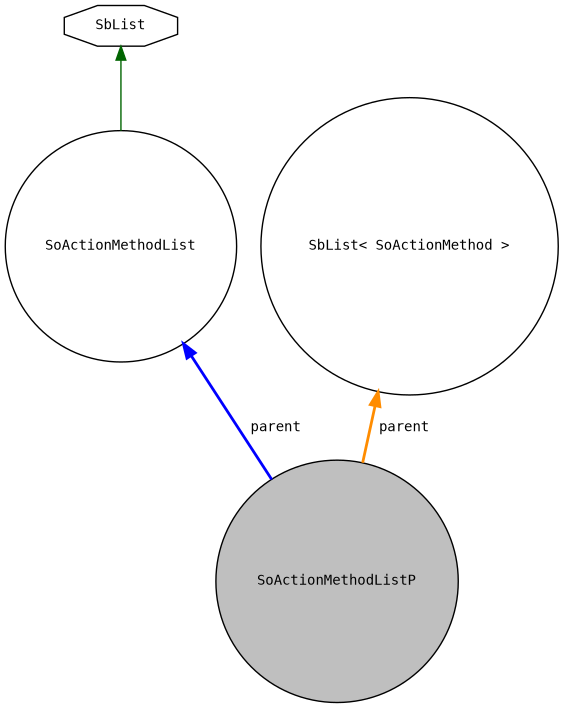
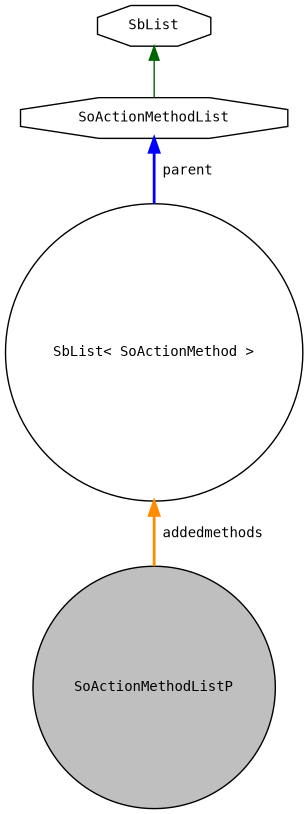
(121, 246) -> (154, 118)
(232, 418) -> (154, 178)
(401, 428) -> (209, 534)
